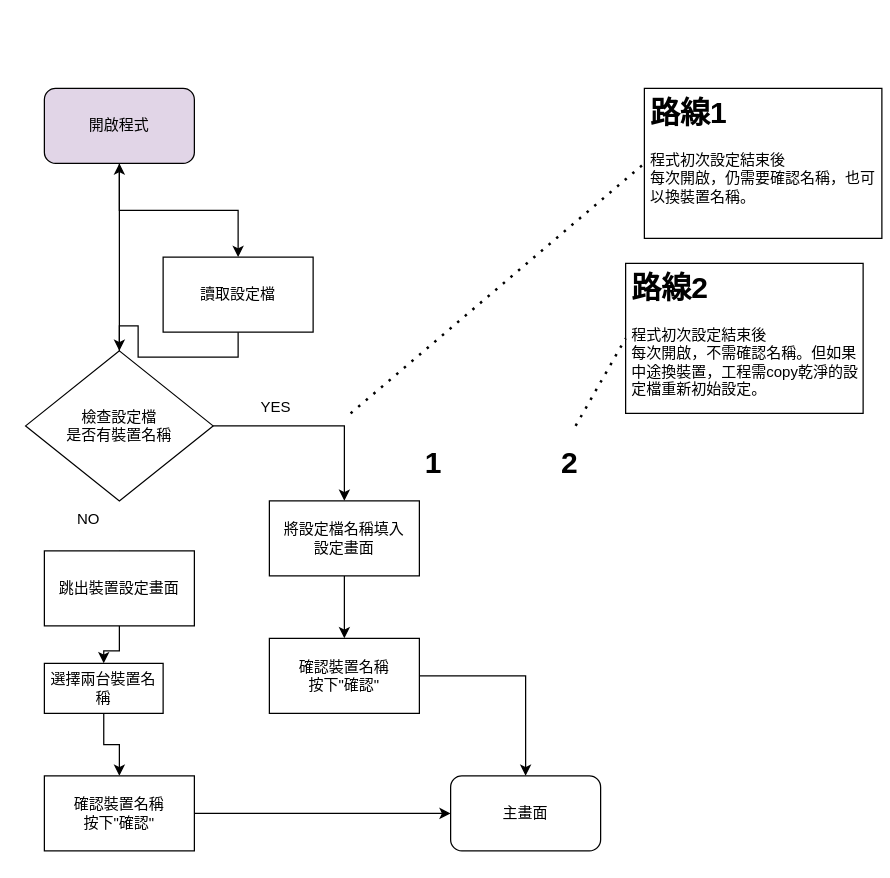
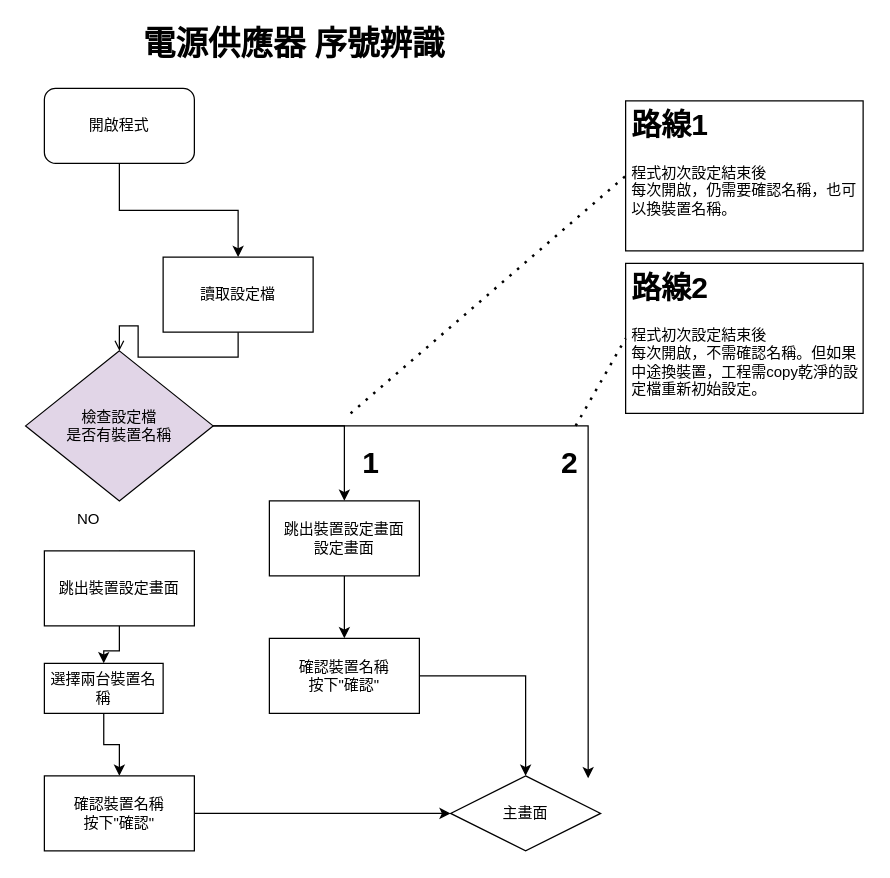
none -> (294, 44)
(119, 126) -> (119, 126)
(763, 163) -> (744, 176)
(119, 267) -> (588, 477)
(121, 326) -> (121, 326)
(276, 407) -> none
(119, 426) -> (119, 426)
(433, 463) -> (371, 463)
(344, 538) -> (344, 538)
(526, 813) -> (526, 813)
